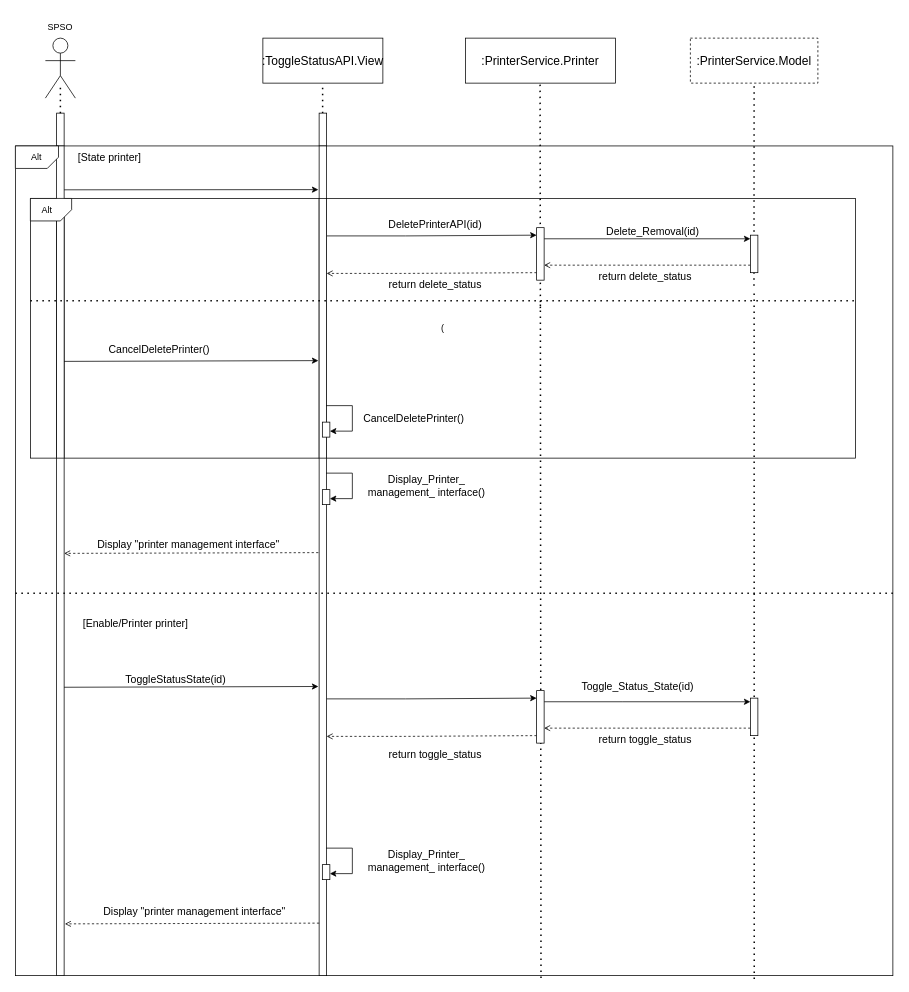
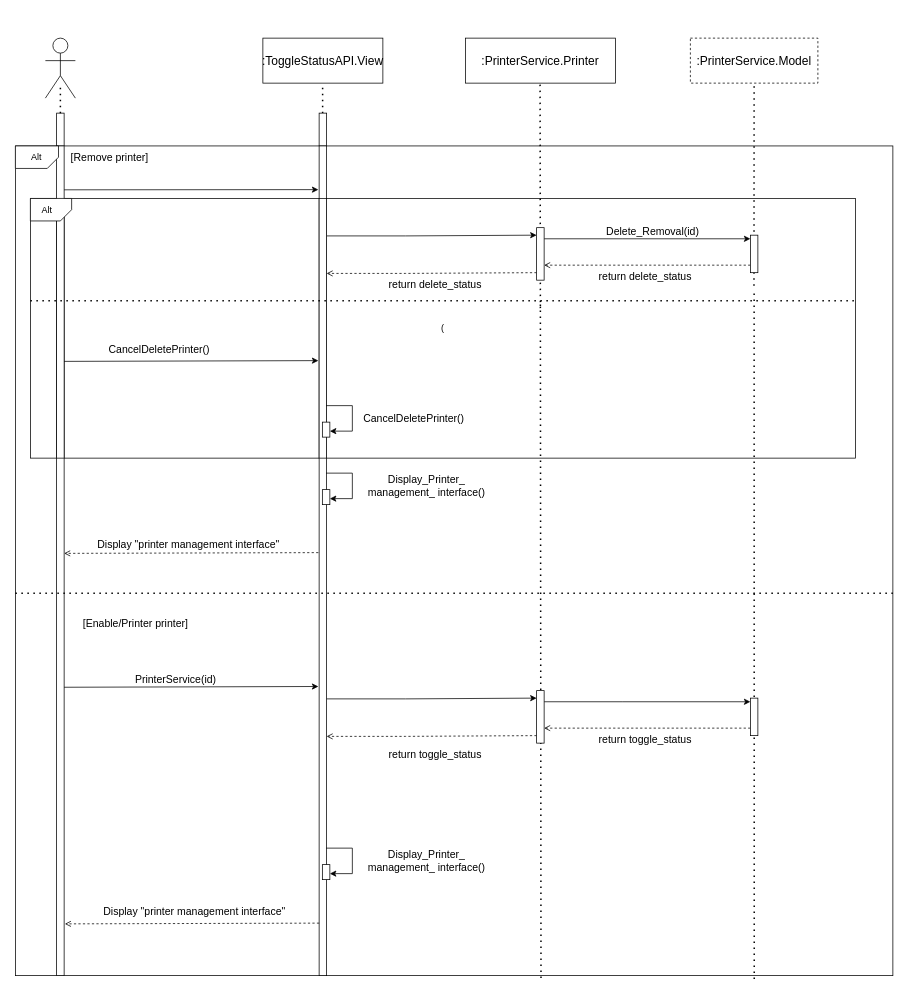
(60, 27) -> none
(105, 157) -> (105, 157)
(435, 224) -> none
(176, 679) -> (176, 679)
(638, 687) -> none
